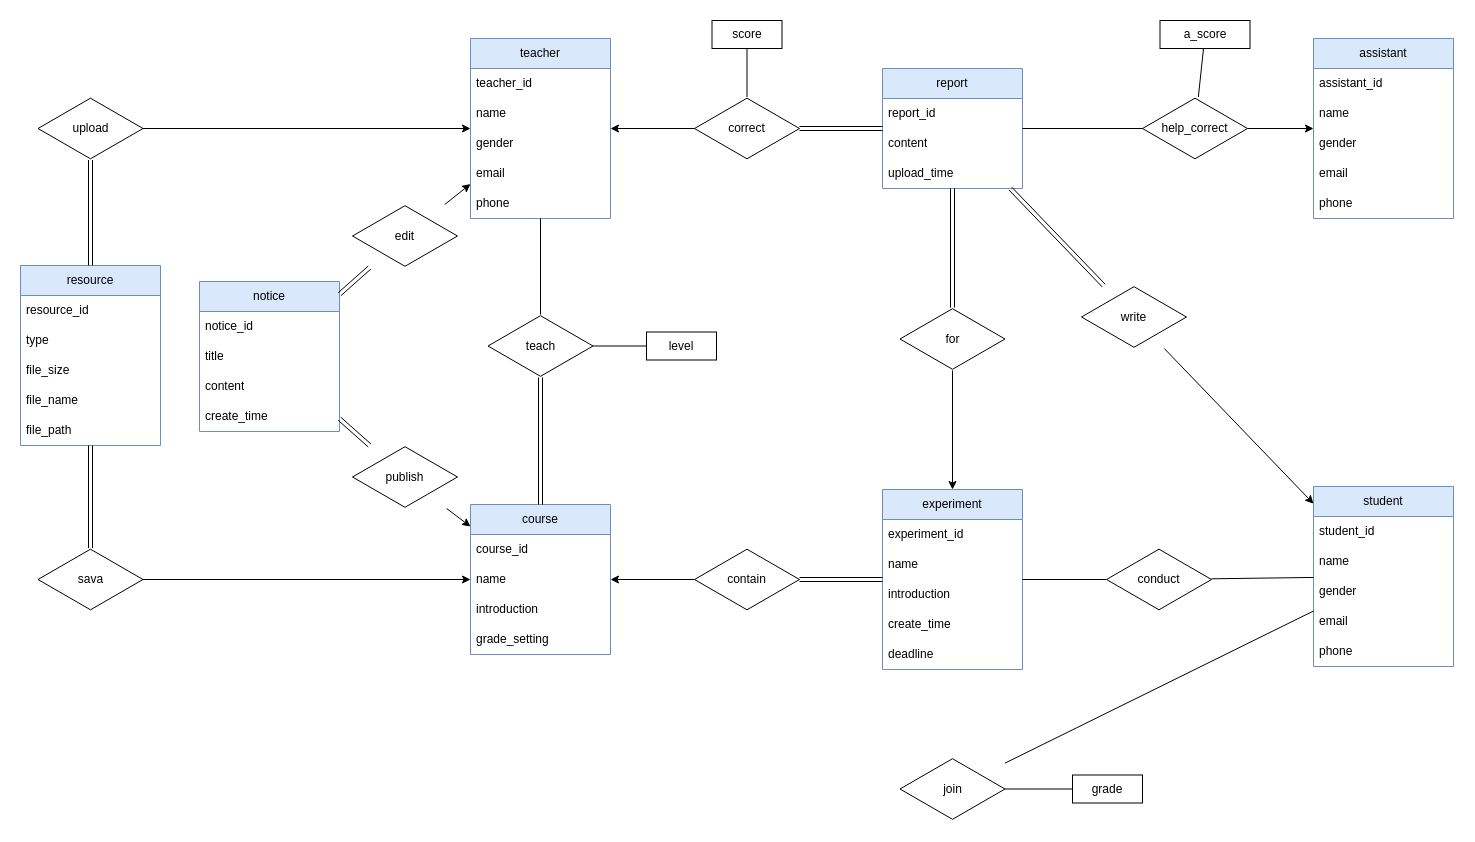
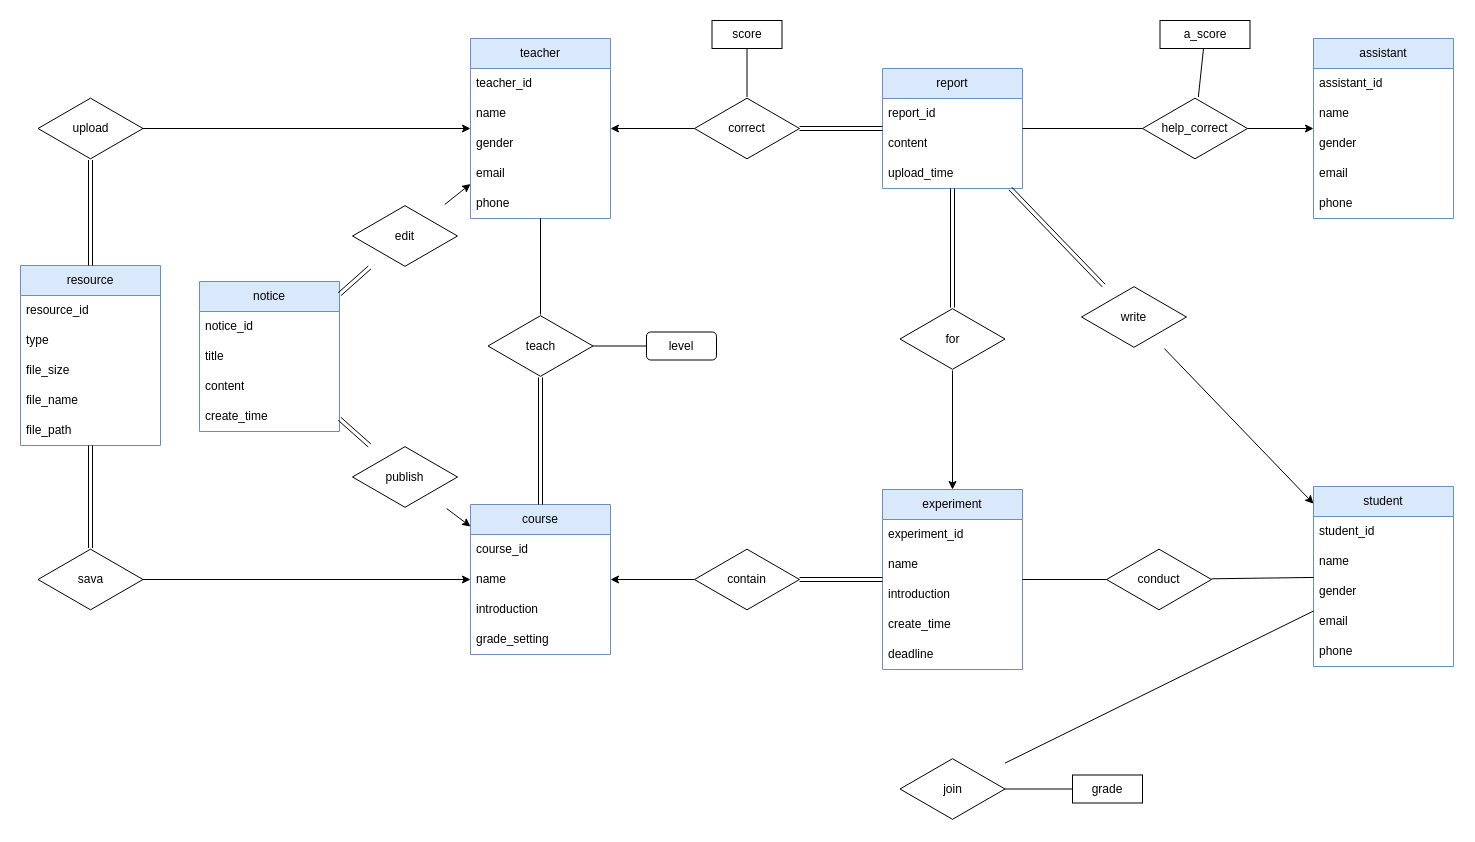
(682, 346) -> (682, 346)
